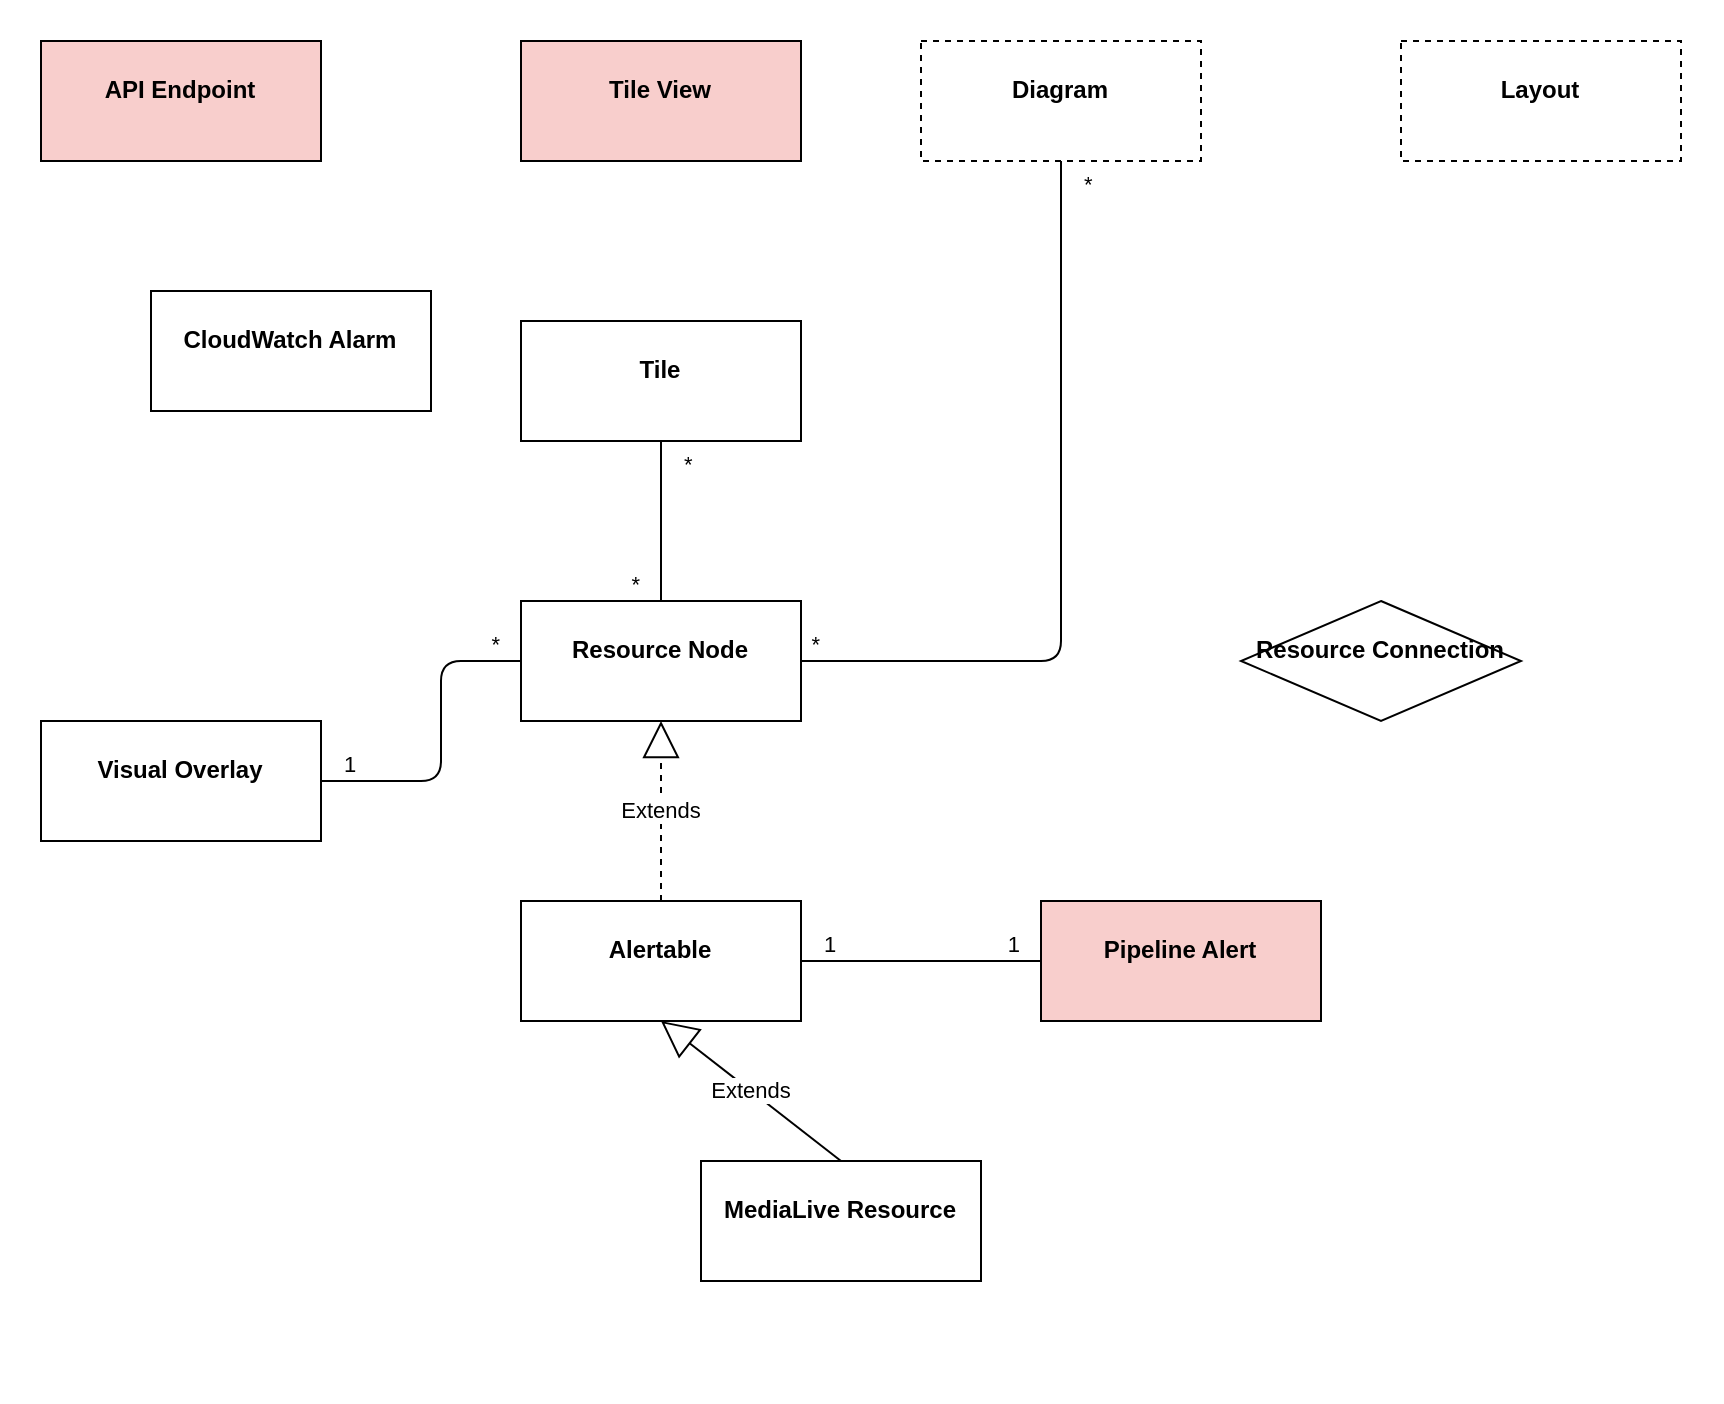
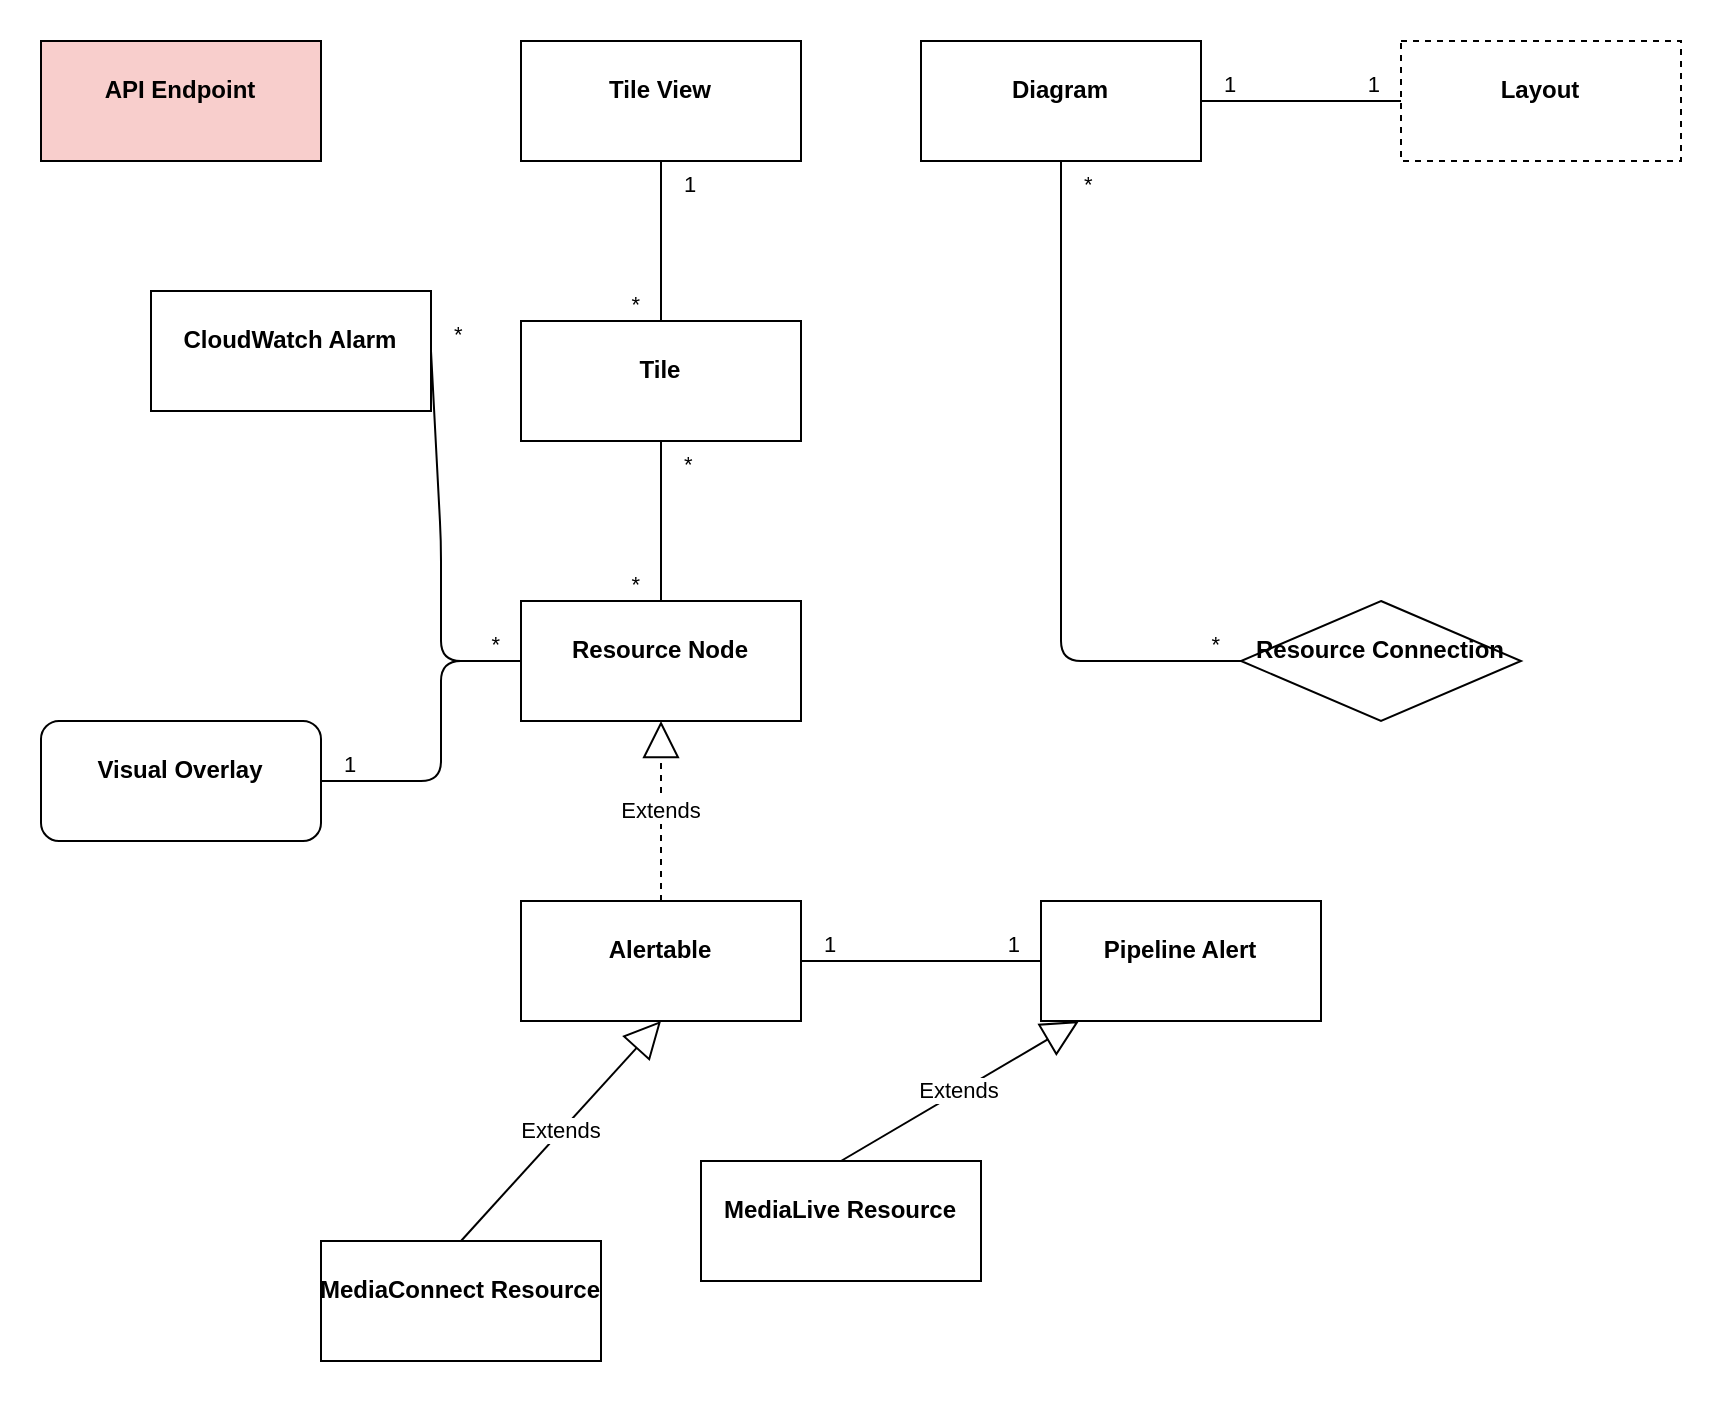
(661, 101) -> (661, 101)
(1061, 101) -> (1061, 101)
none -> (1301, 101)
none -> (661, 241)
none -> (439, 505)
(930, 661) -> none
none -> (1152, 661)
(181, 781) -> (181, 781)
(1181, 961) -> (1181, 961)
(766, 1102) -> (907, 1122)
none -> (548, 1145)
none -> (461, 1301)
